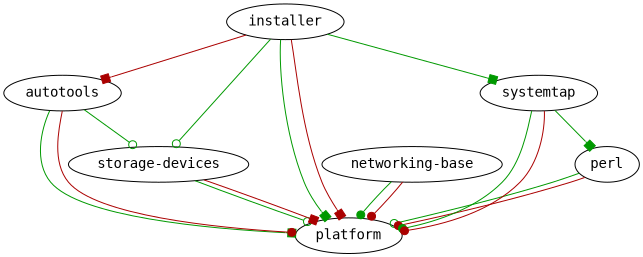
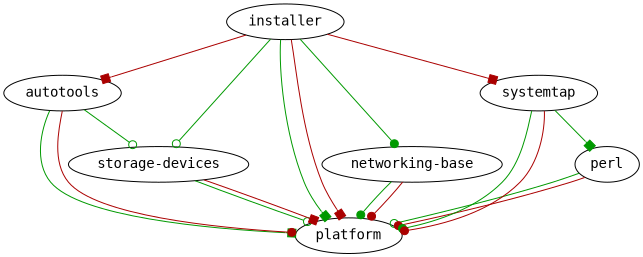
(407, 56) -> (407, 56)
none -> (346, 90)
